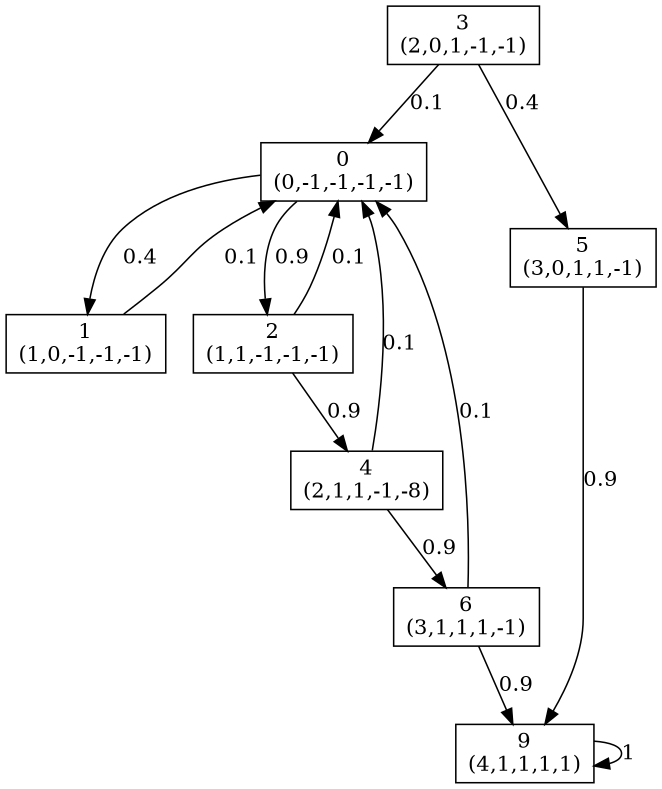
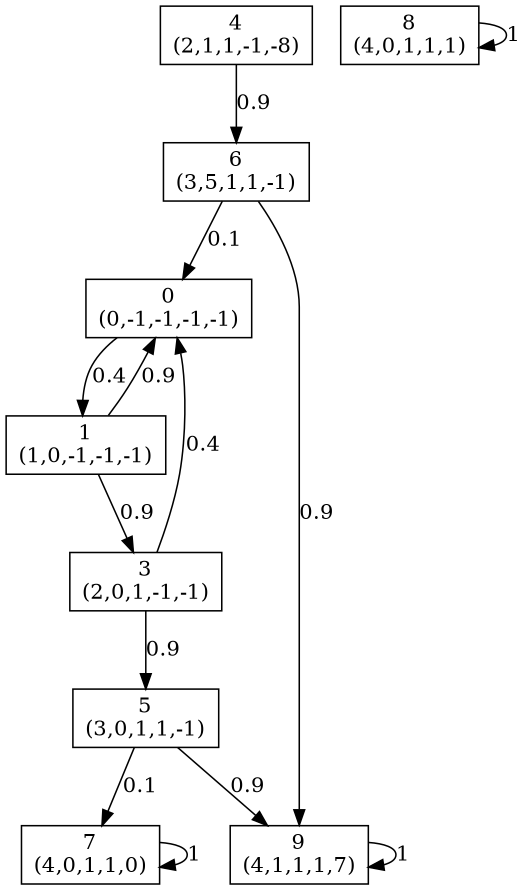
none -> (410, 35)
(427, 104) -> (203, 445)
(523, 104) -> (163, 650)
(242, 258) -> (159, 377)
(383, 333) -> none
(273, 344) -> none
none -> (113, 506)
(467, 617) -> (236, 172)
(525, 754) -> (299, 855)
none -> (91, 855)
